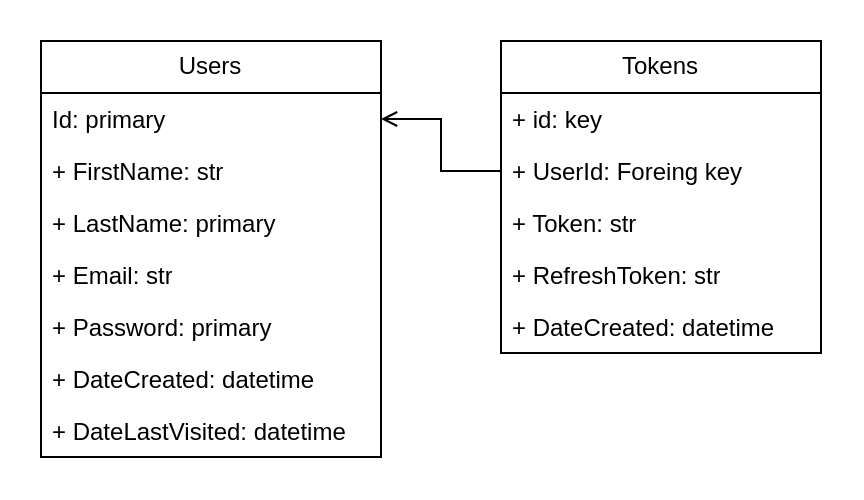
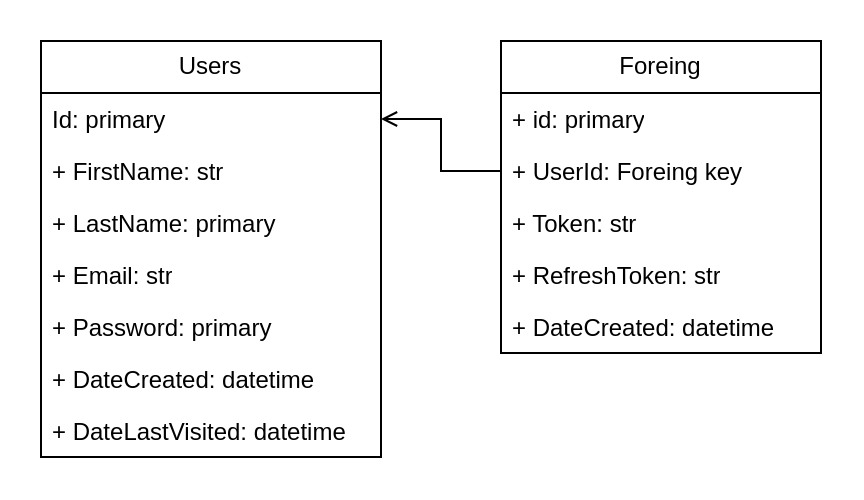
(661, 67) -> (661, 67)
(561, 121) -> (585, 121)
